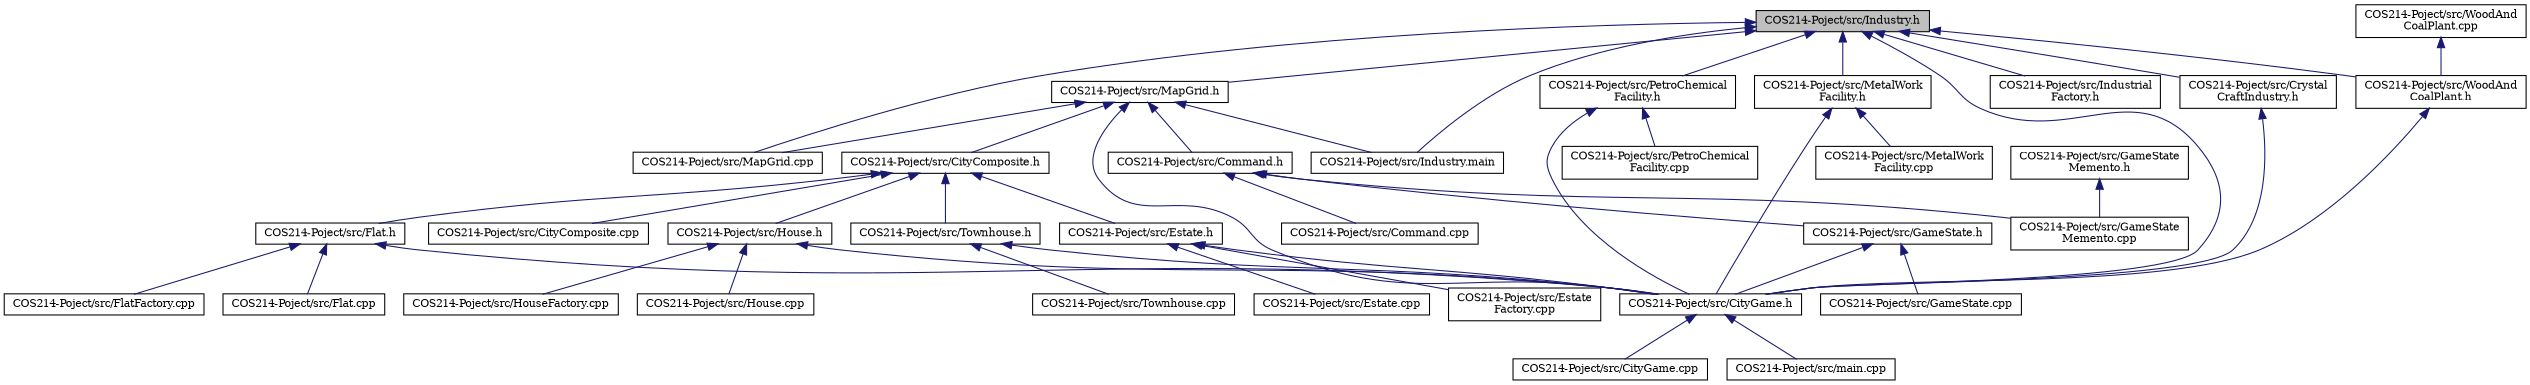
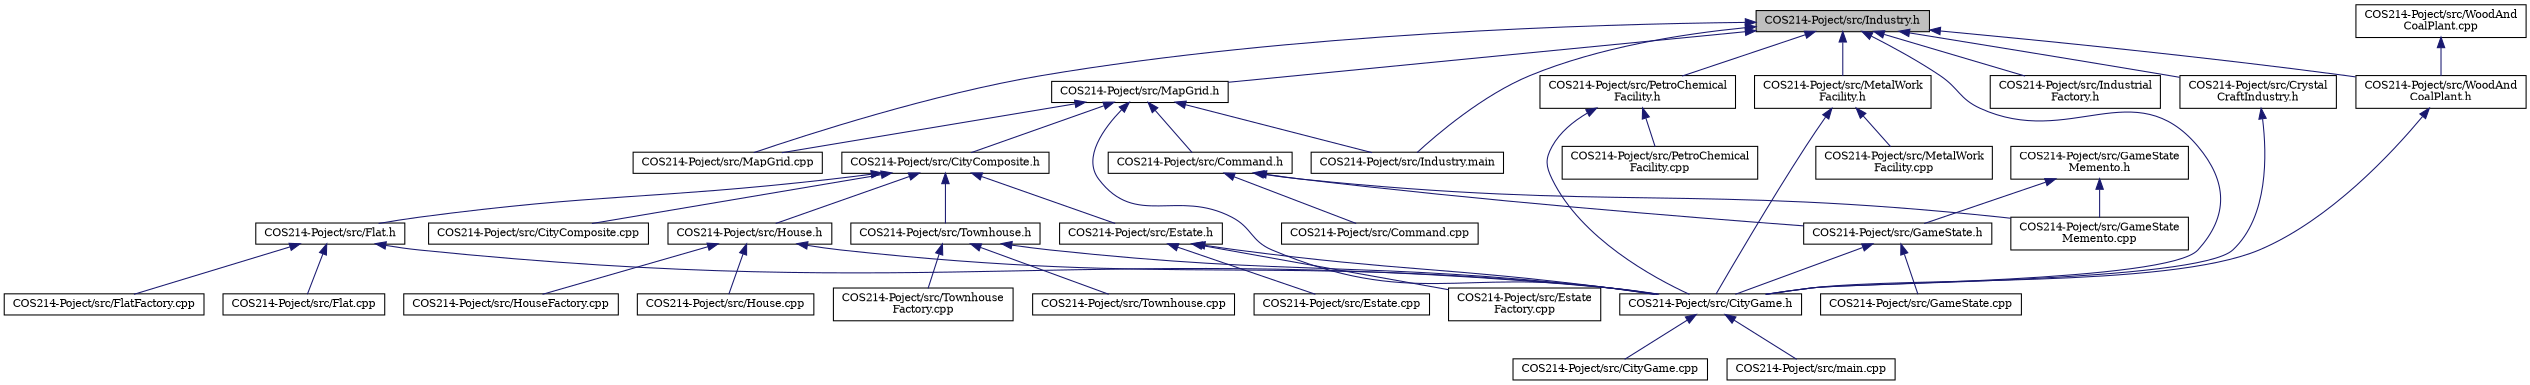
none -> (1985, 203)
none -> (923, 304)
